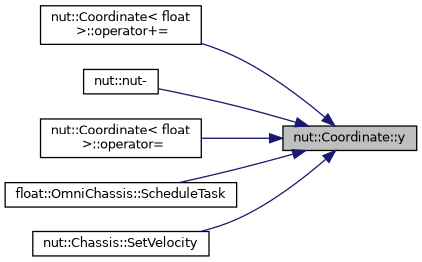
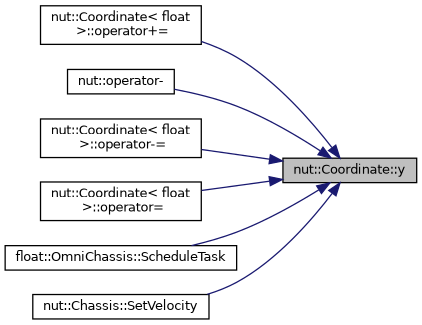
(121, 82) -> (121, 82)
none -> (121, 138)
